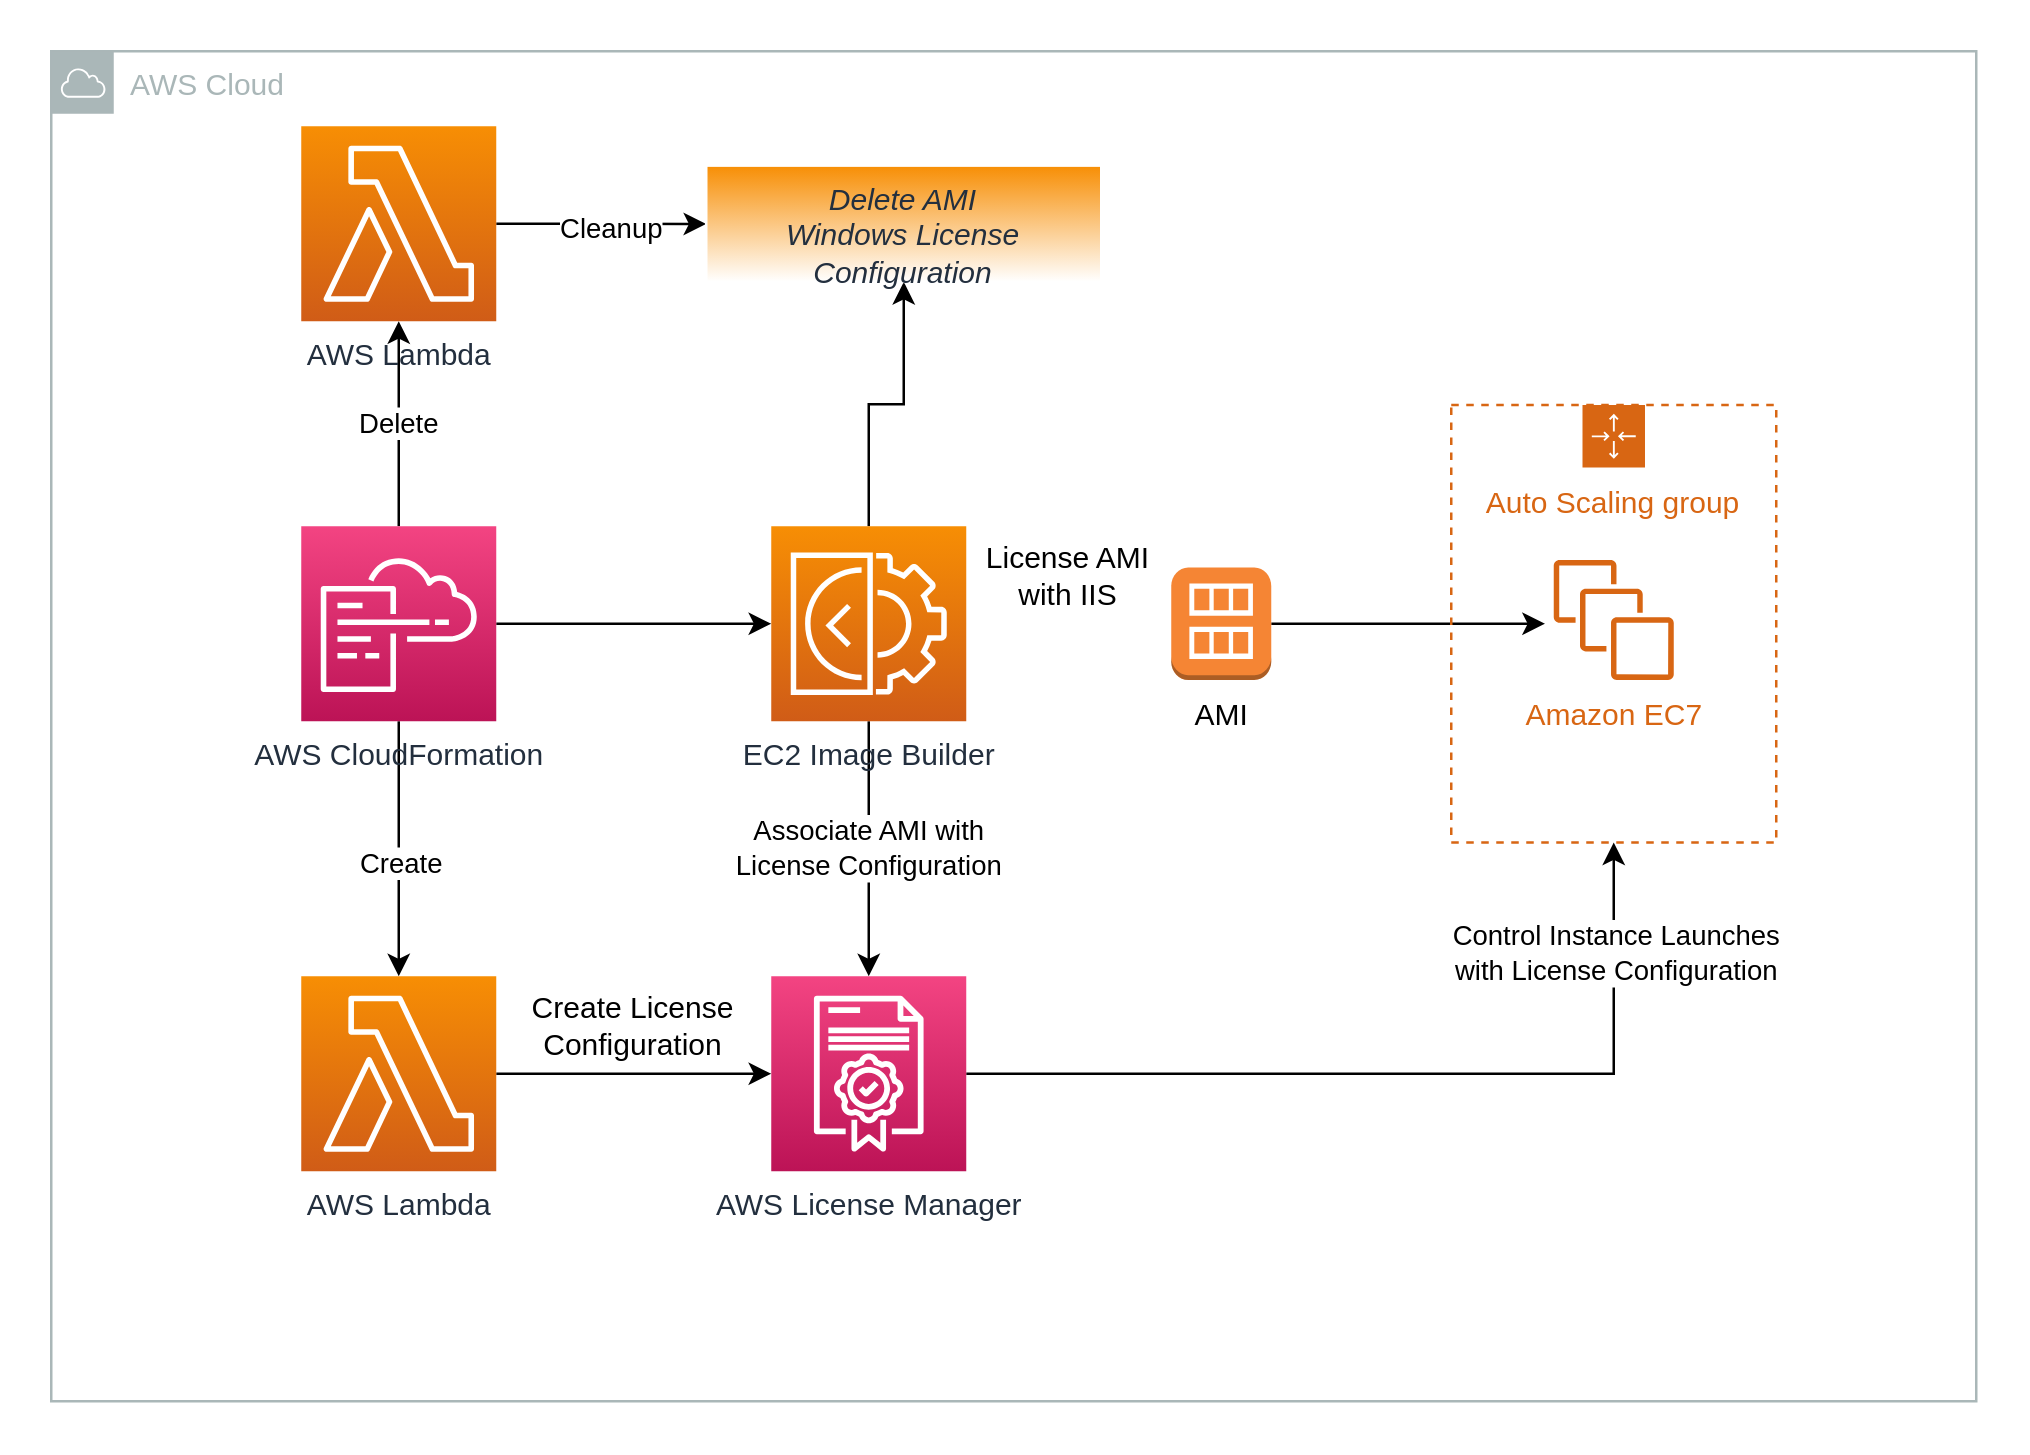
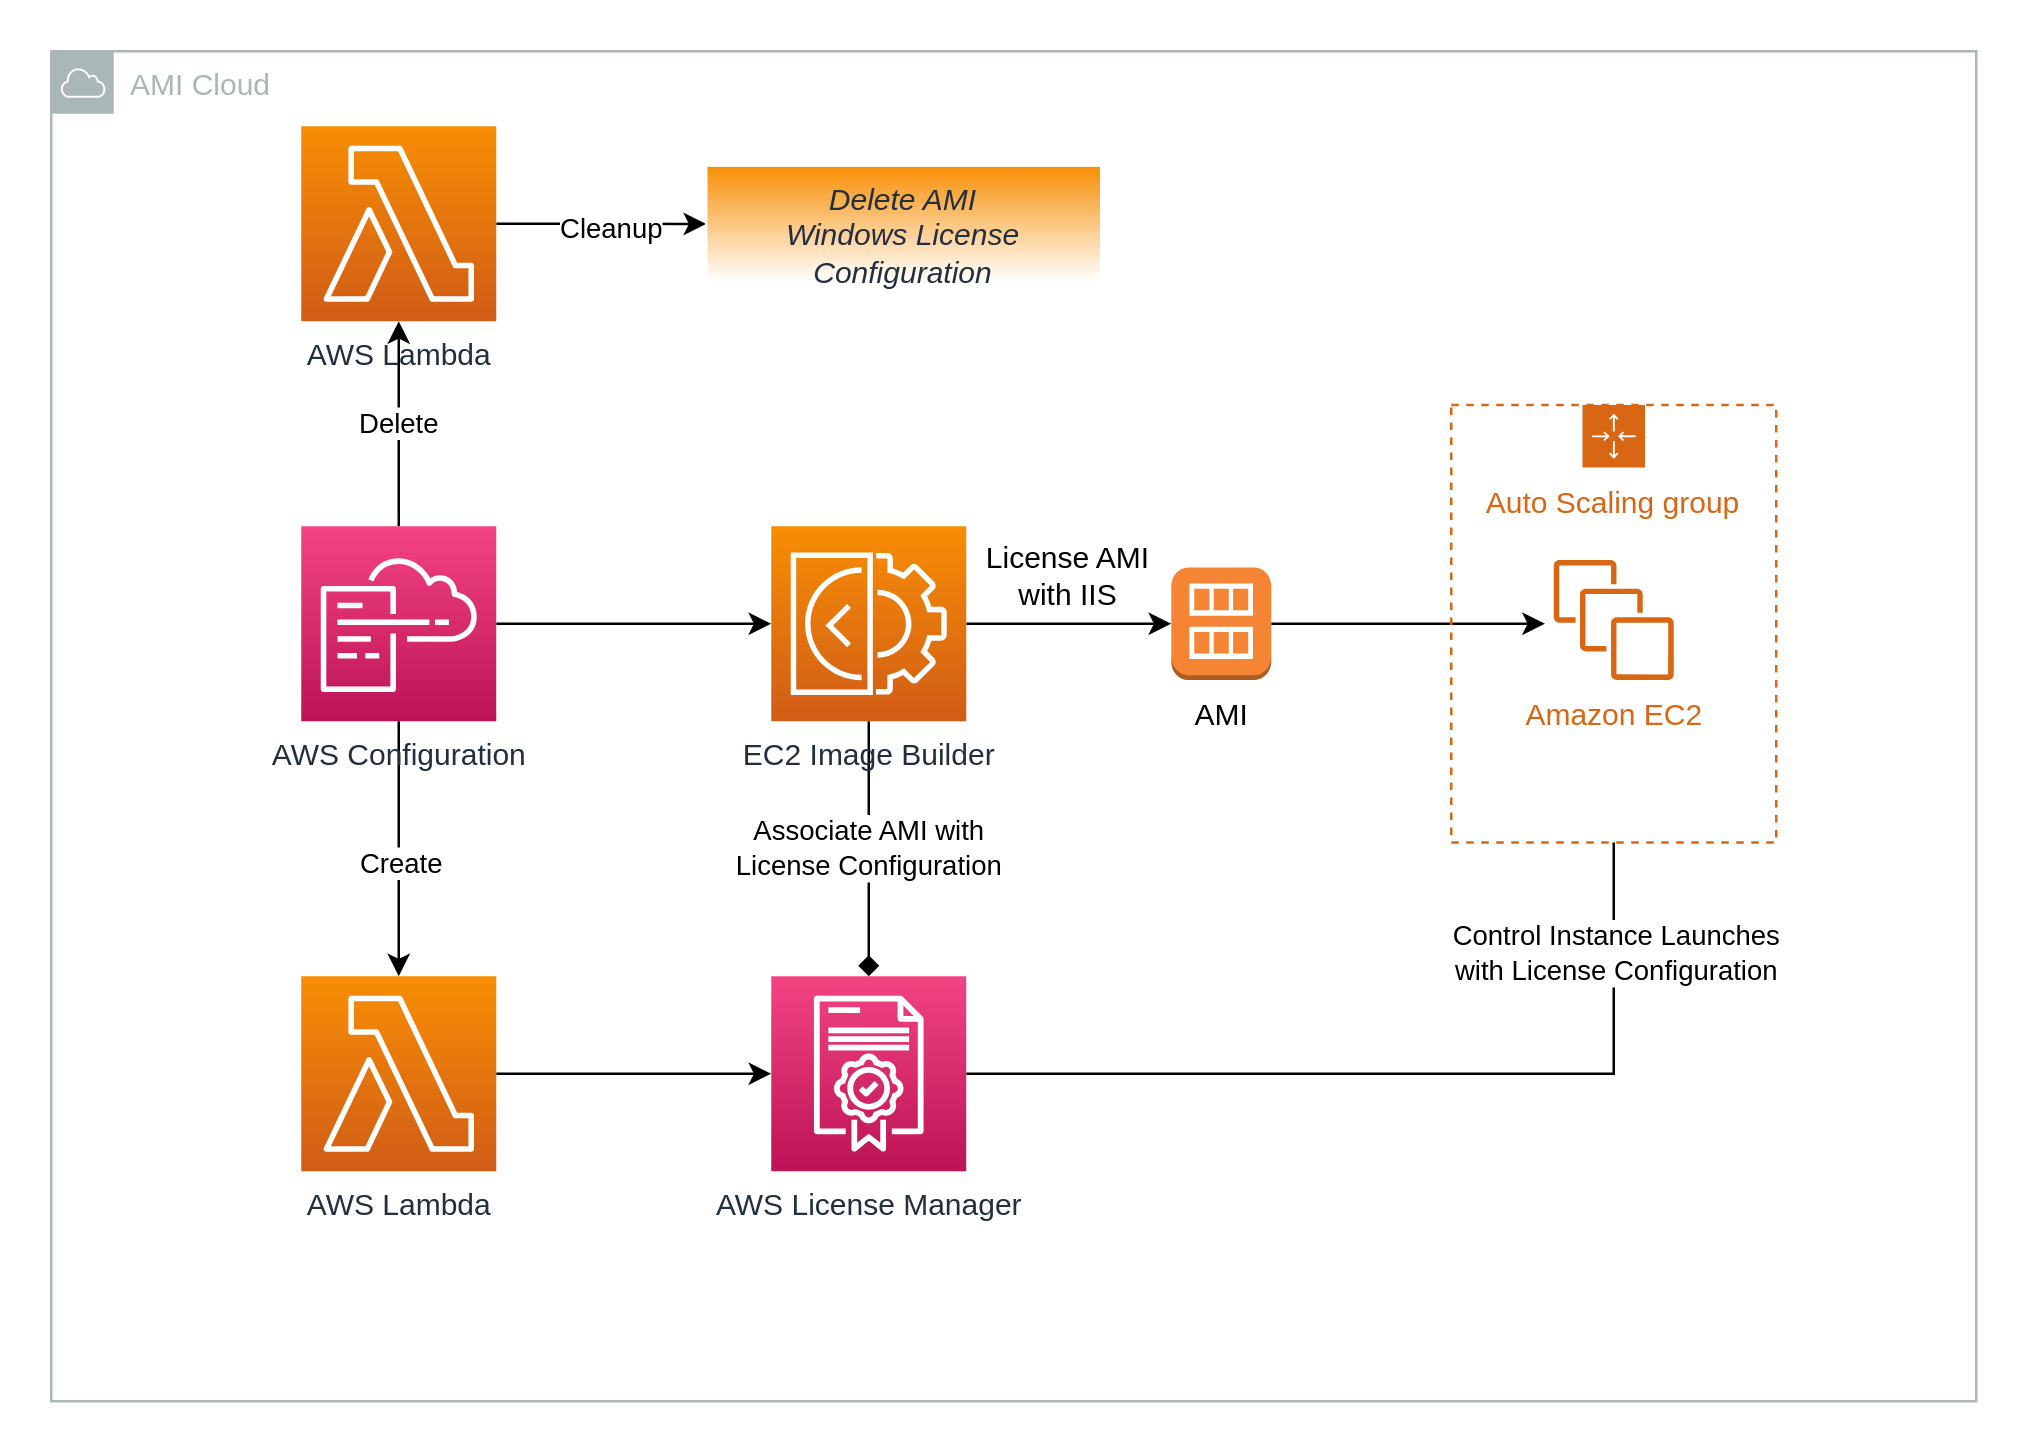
(199, 87) -> (199, 87)
(878, 404) -> (1060, 624)
(1615, 717) -> (1615, 717)
(400, 757) -> (400, 757)
(1614, 860) -> (1614, 854)
(869, 957) -> (869, 956)
(634, 1026) -> none
